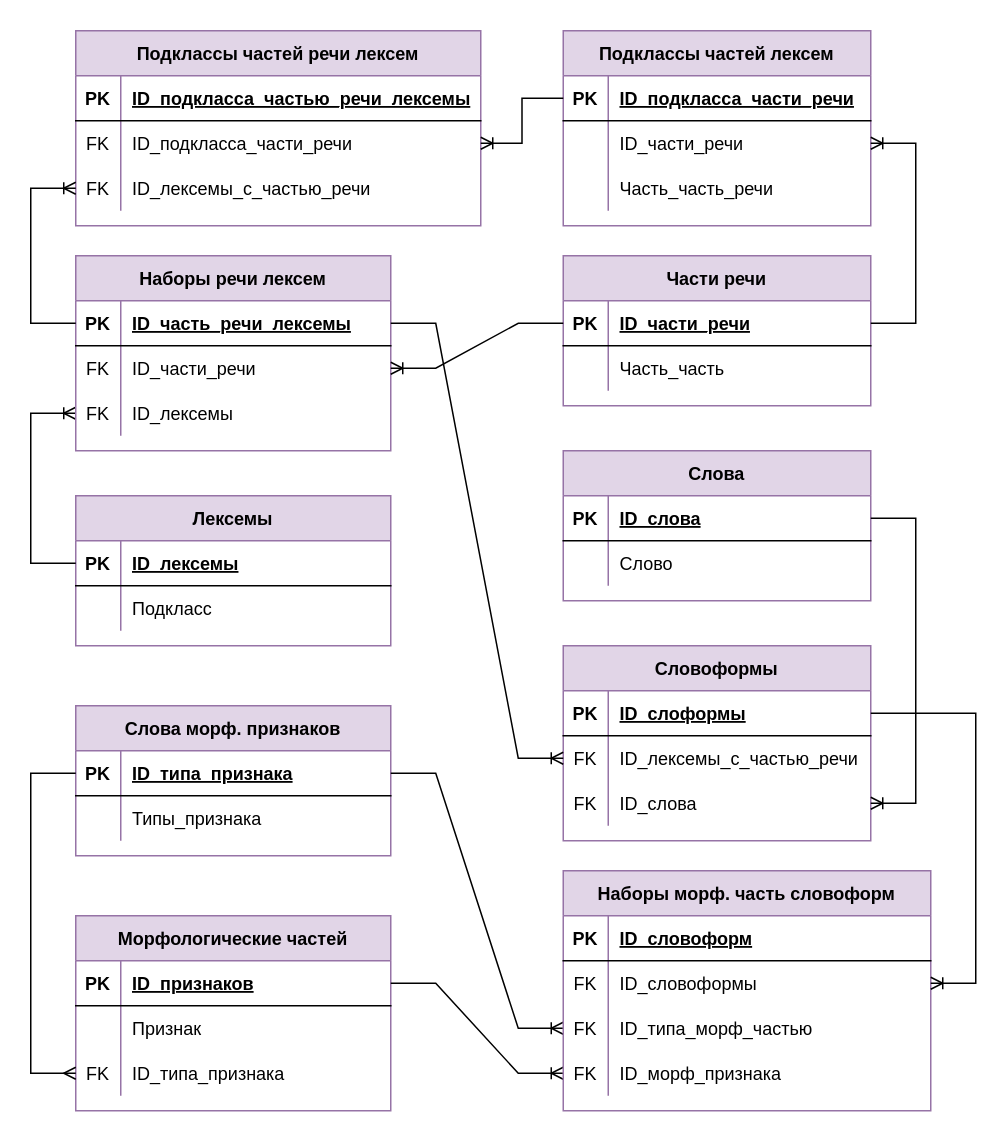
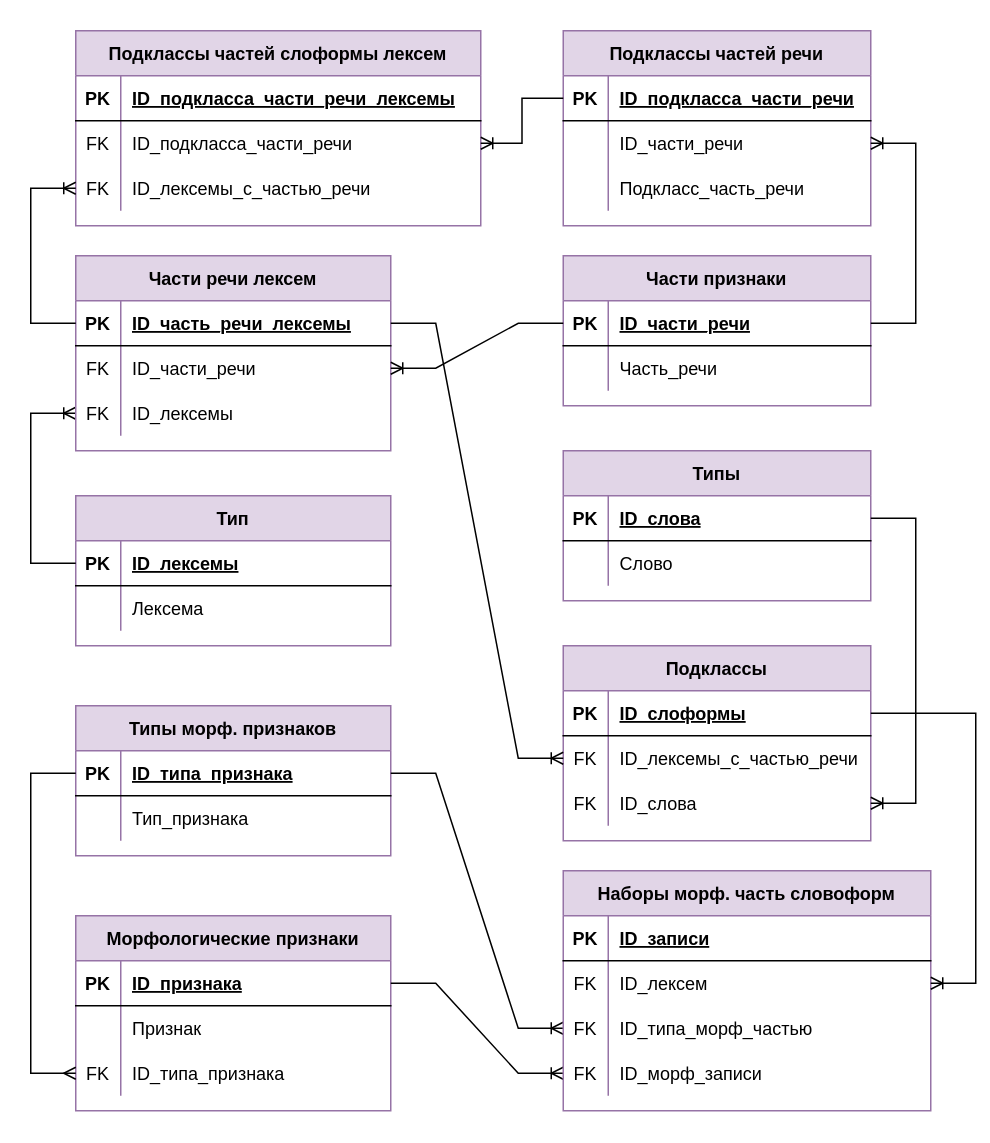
(278, 54) -> (278, 54)
(716, 54) -> (716, 54)
(293, 99) -> (288, 99)
(700, 189) -> (715, 189)
(233, 279) -> (233, 279)
(716, 279) -> (716, 279)
(675, 369) -> (670, 369)
(716, 474) -> (716, 474)
(233, 519) -> (233, 519)
(172, 609) -> (167, 609)
(716, 669) -> (716, 669)
(233, 729) -> (233, 729)
(198, 819) -> (192, 819)
(233, 939) -> (233, 939)
(680, 939) -> (665, 939)
(192, 984) -> (187, 984)
(685, 984) -> (665, 984)
(700, 1074) -> (690, 1074)
